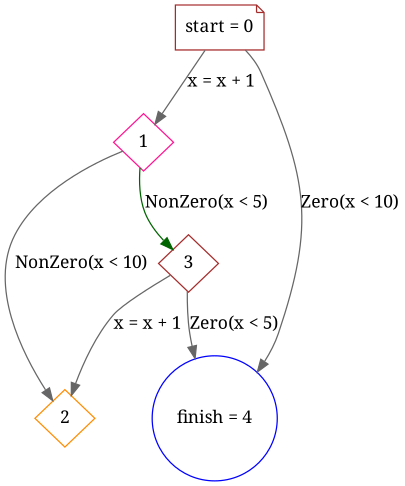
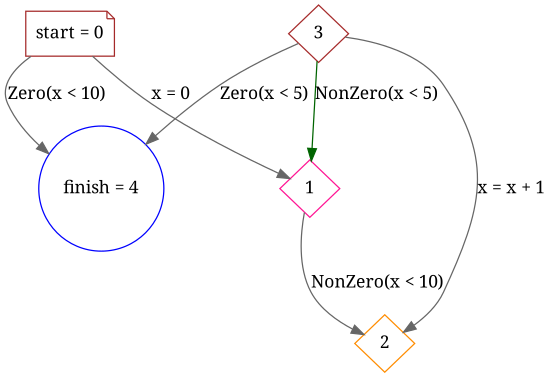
(222, 82) -> (171, 94)
(143, 207) -> (315, 105)
